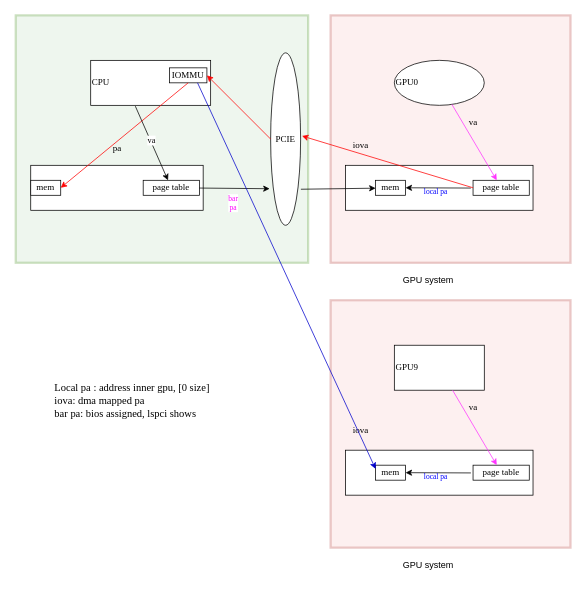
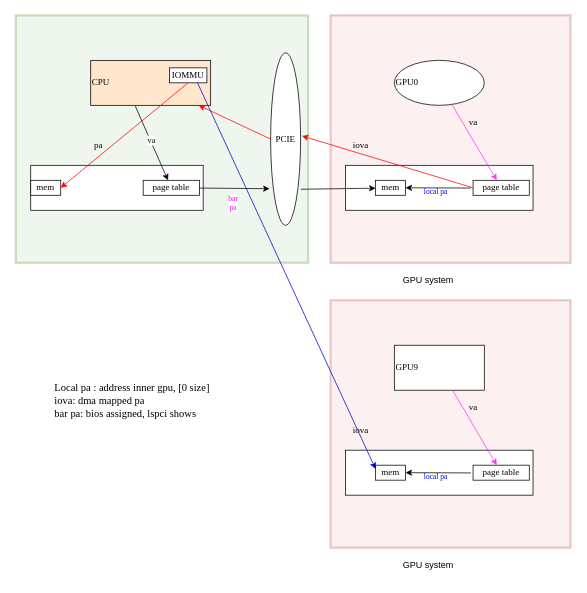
(150, 83) -> (150, 83)
(266, 135) -> (237, 123)
(117, 149) -> (98, 145)
